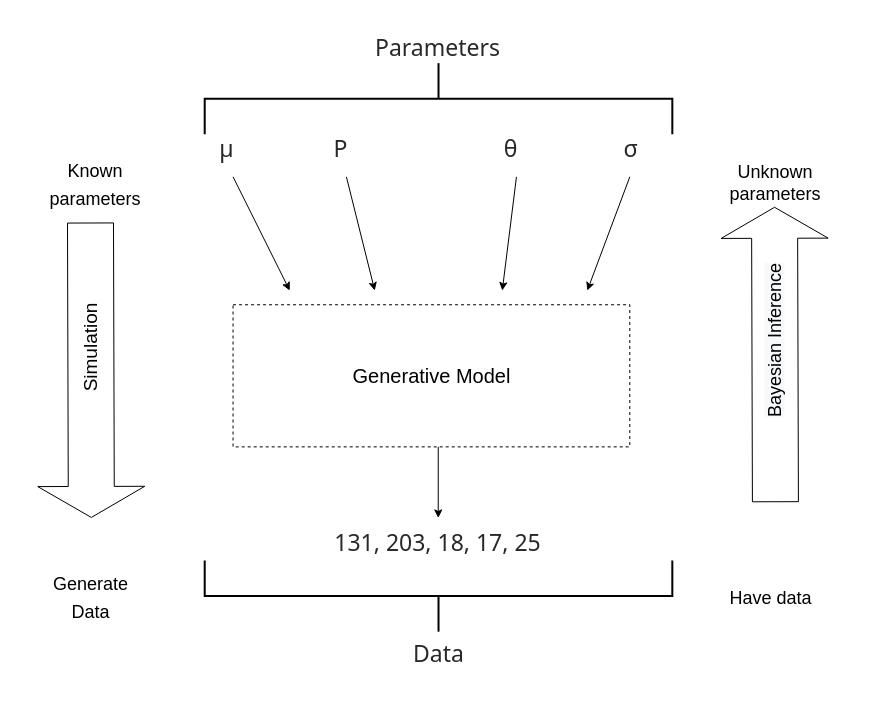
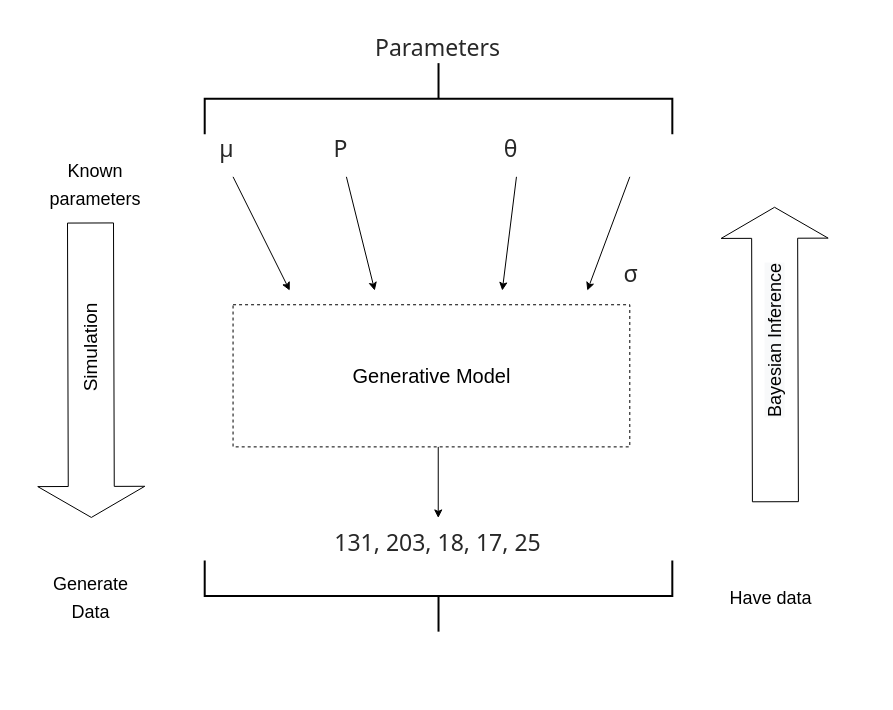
(631, 149) -> (631, 274)
(775, 184) -> none
(439, 654) -> none
